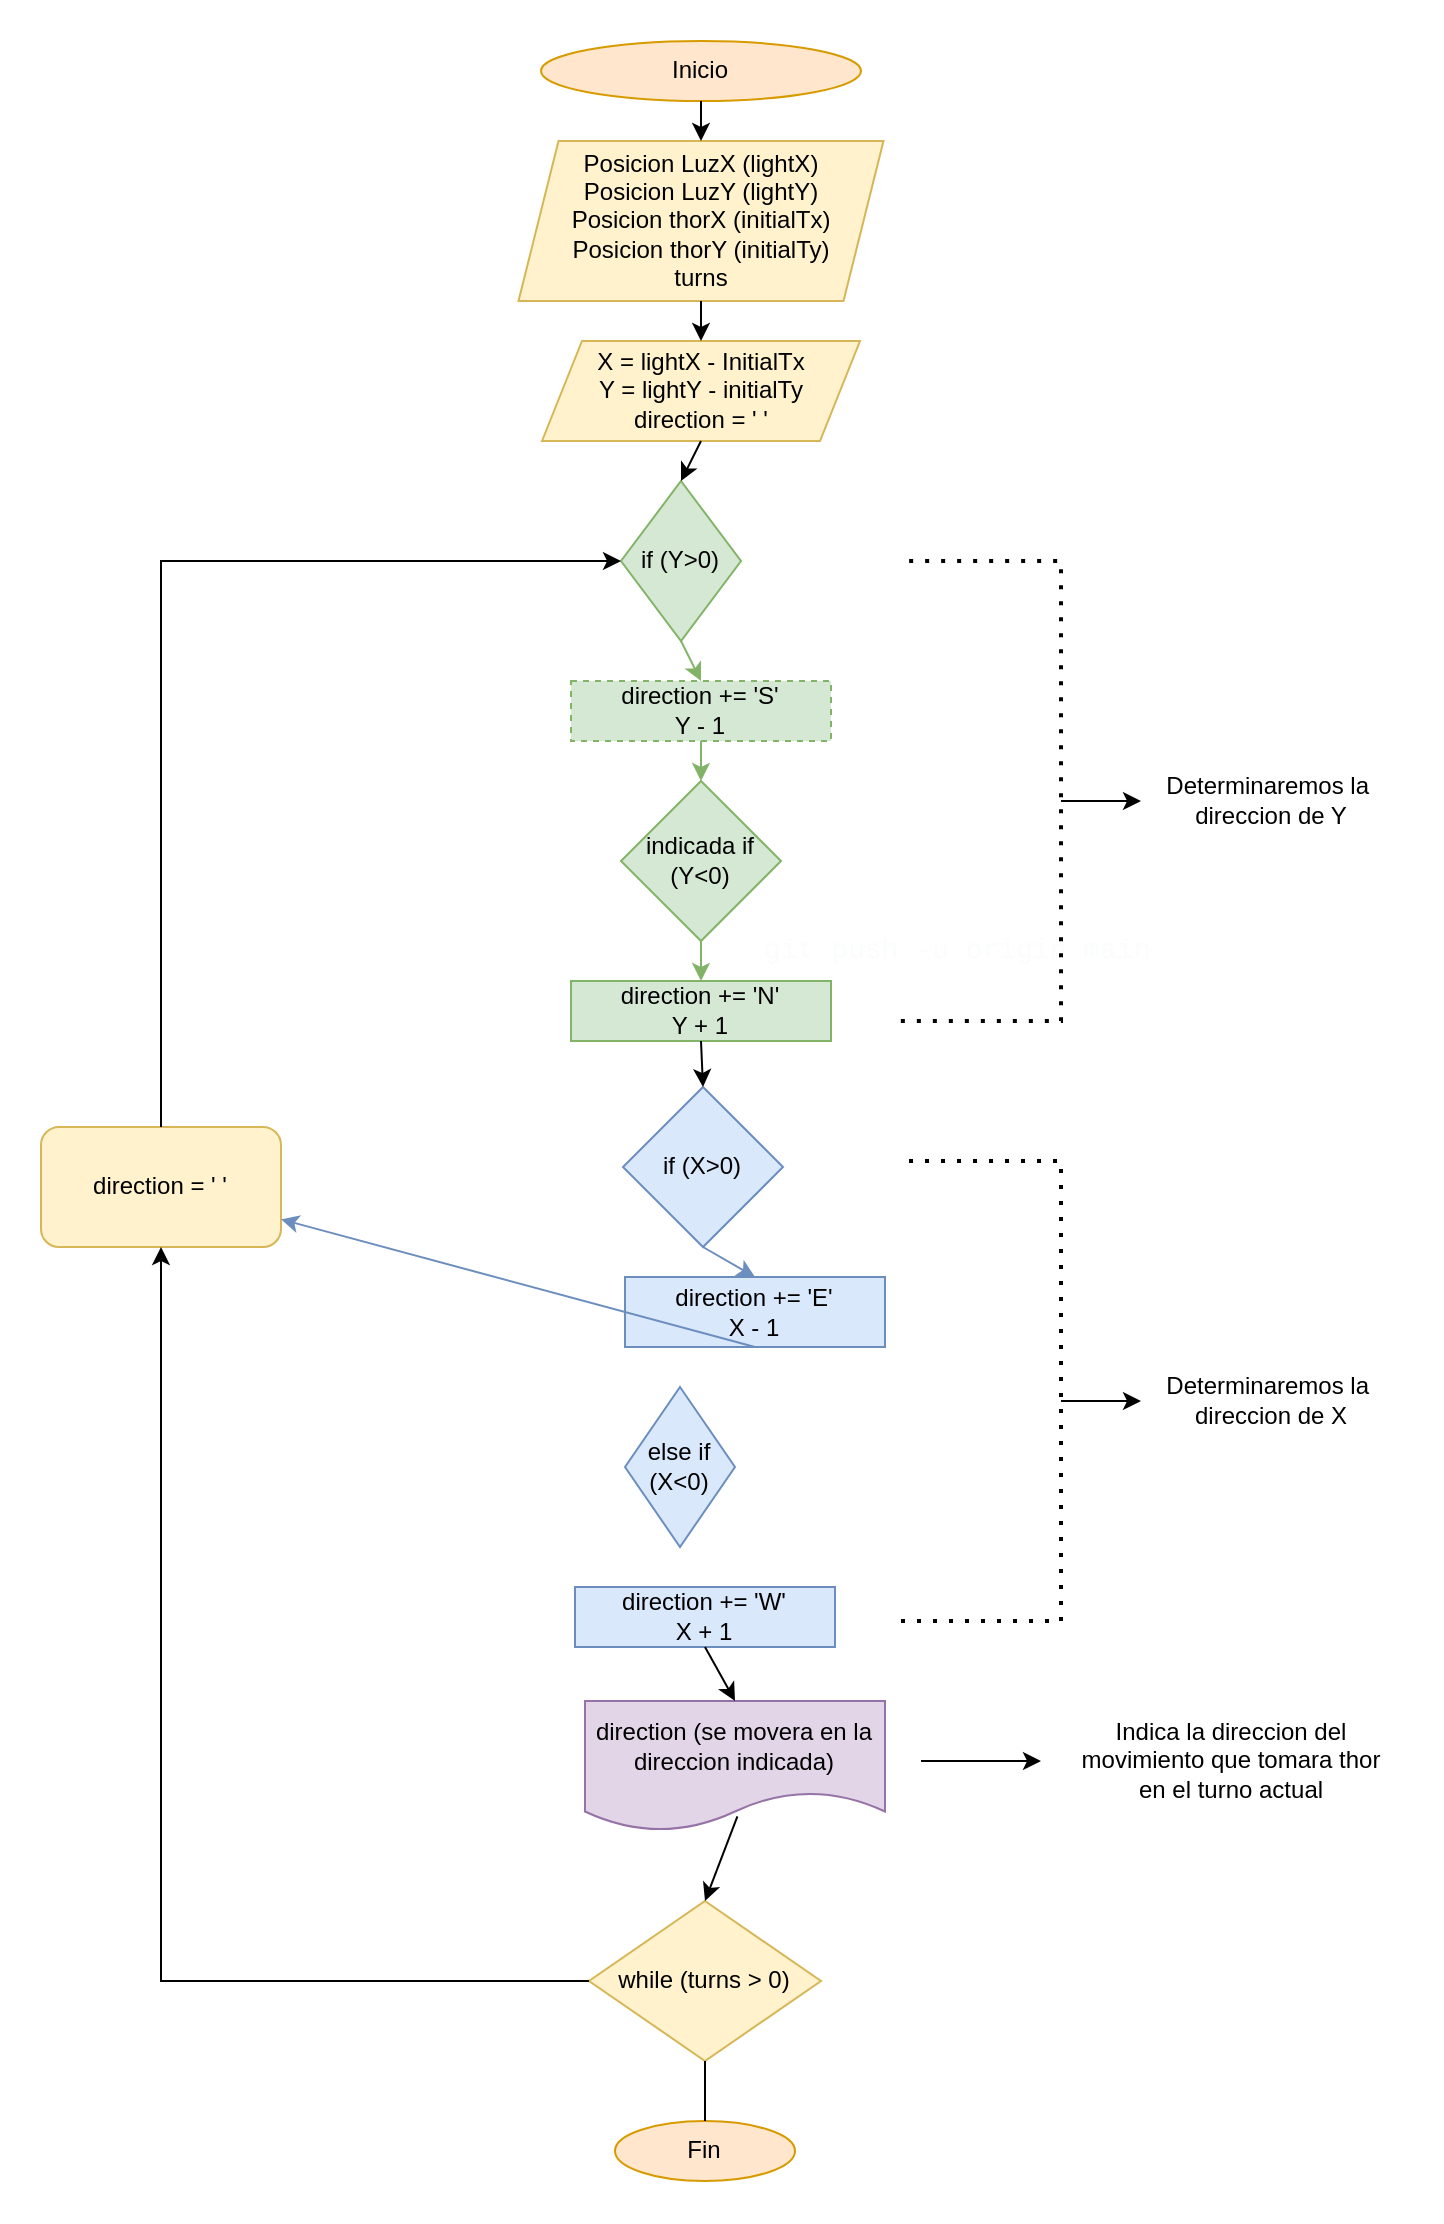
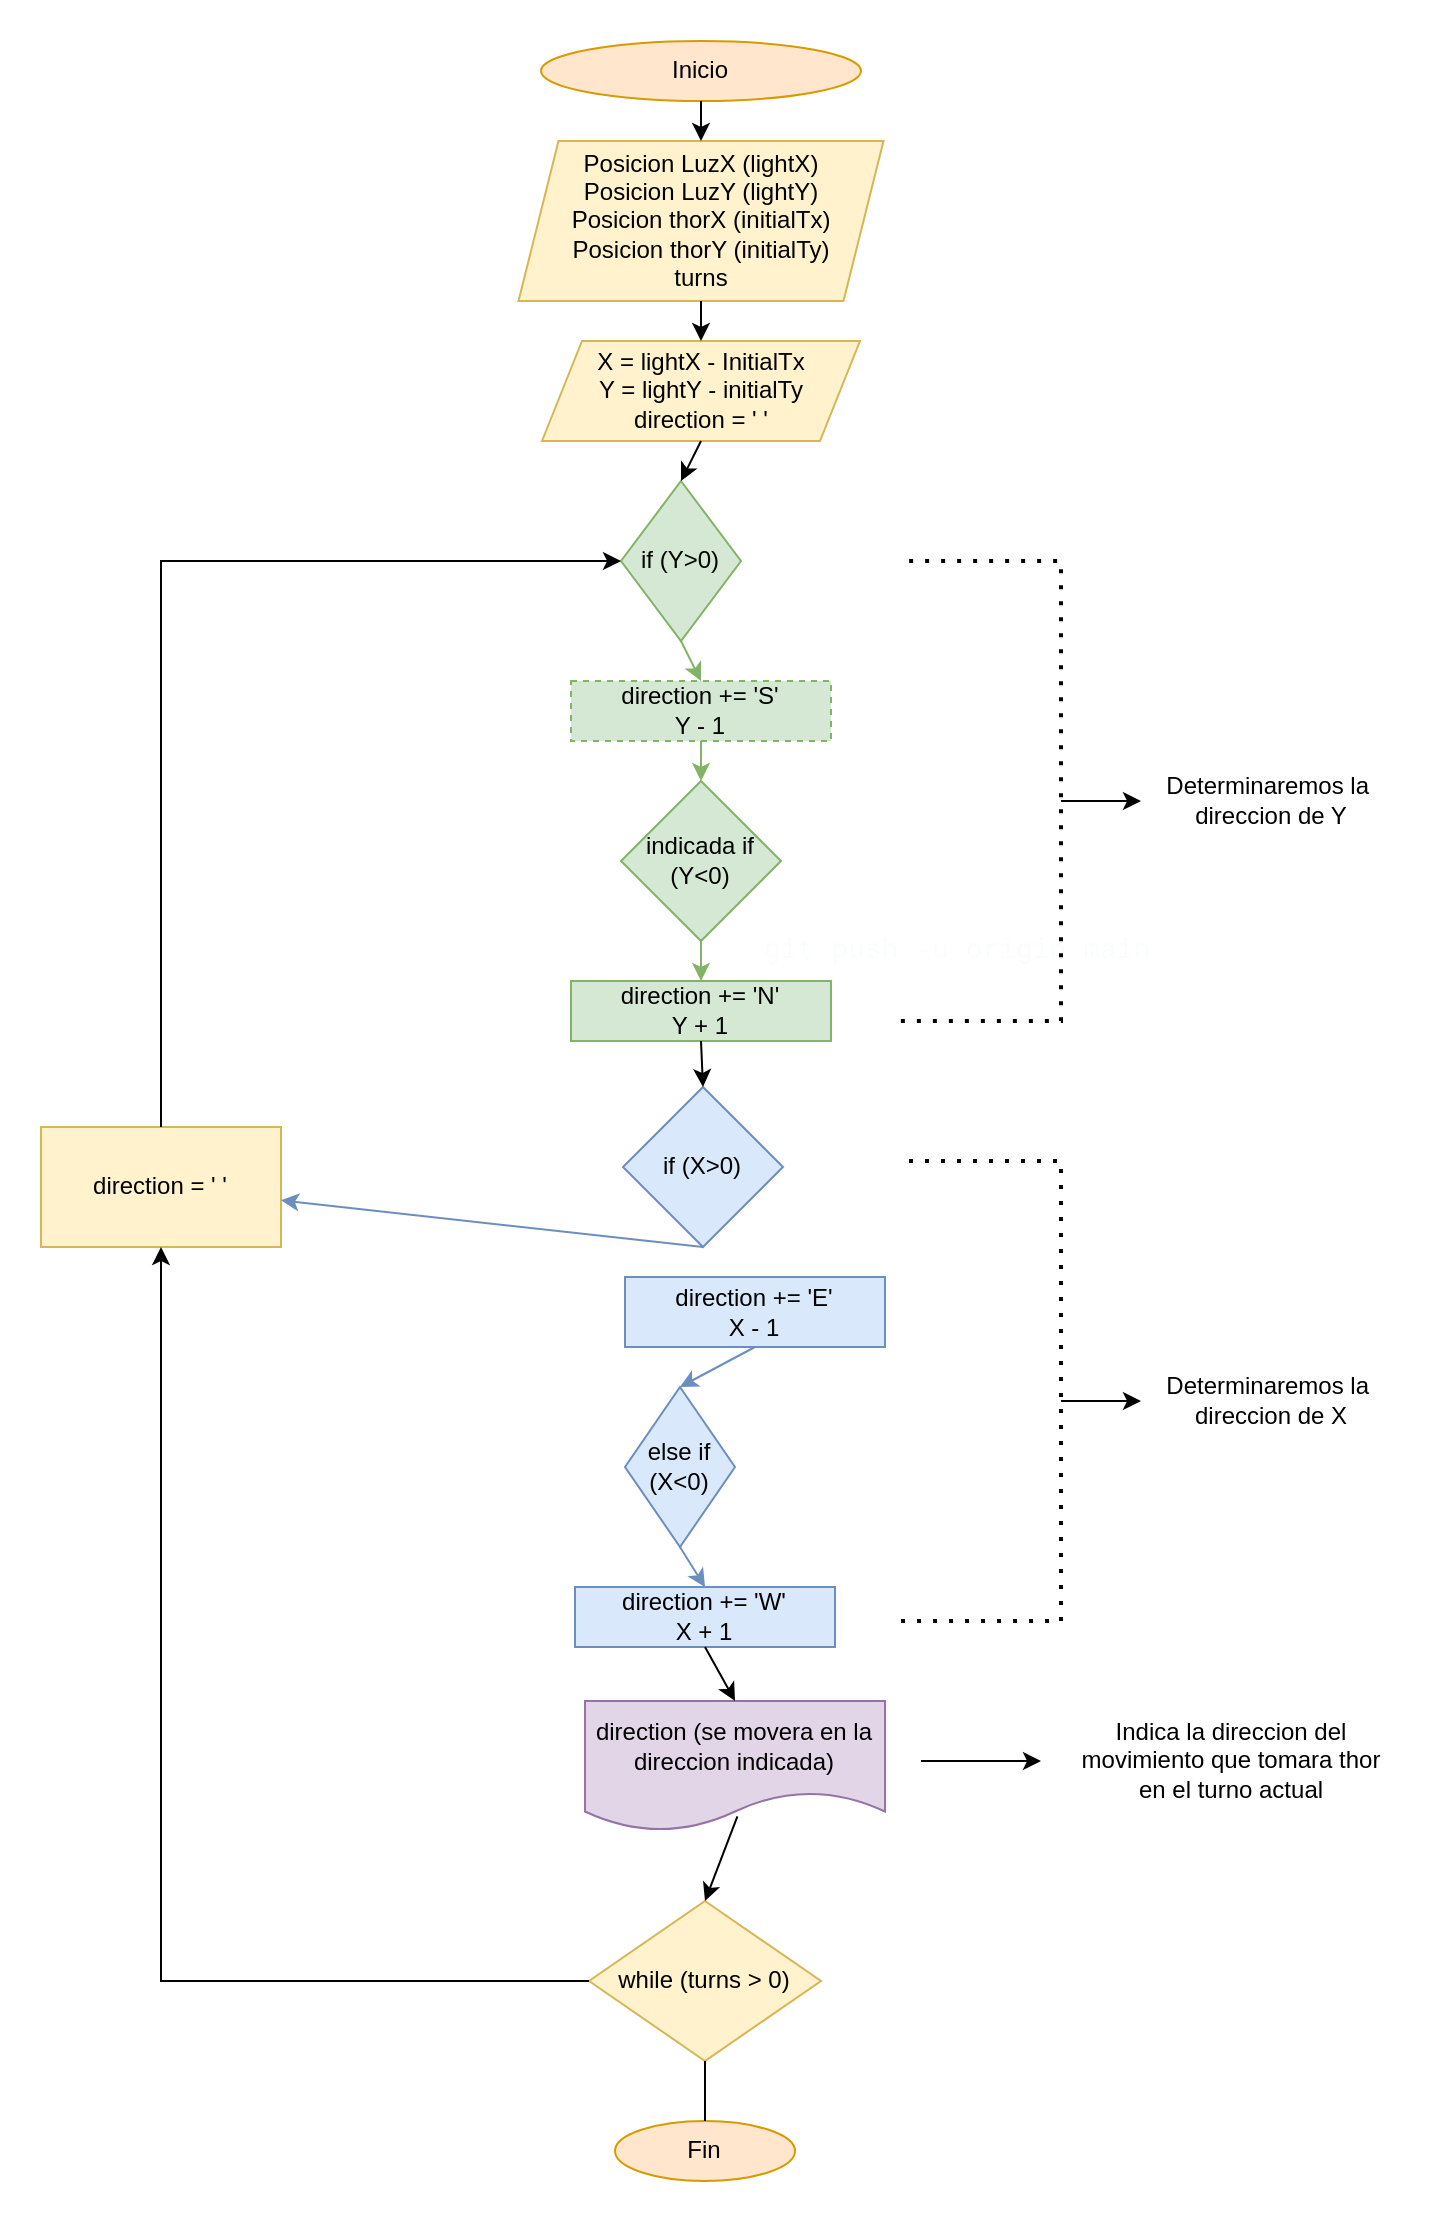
(161, 1187) -> (161, 1187)
(723, 1259) -> (499, 1224)
(524, 1285) -> (723, 1364)
none -> (689, 1562)
